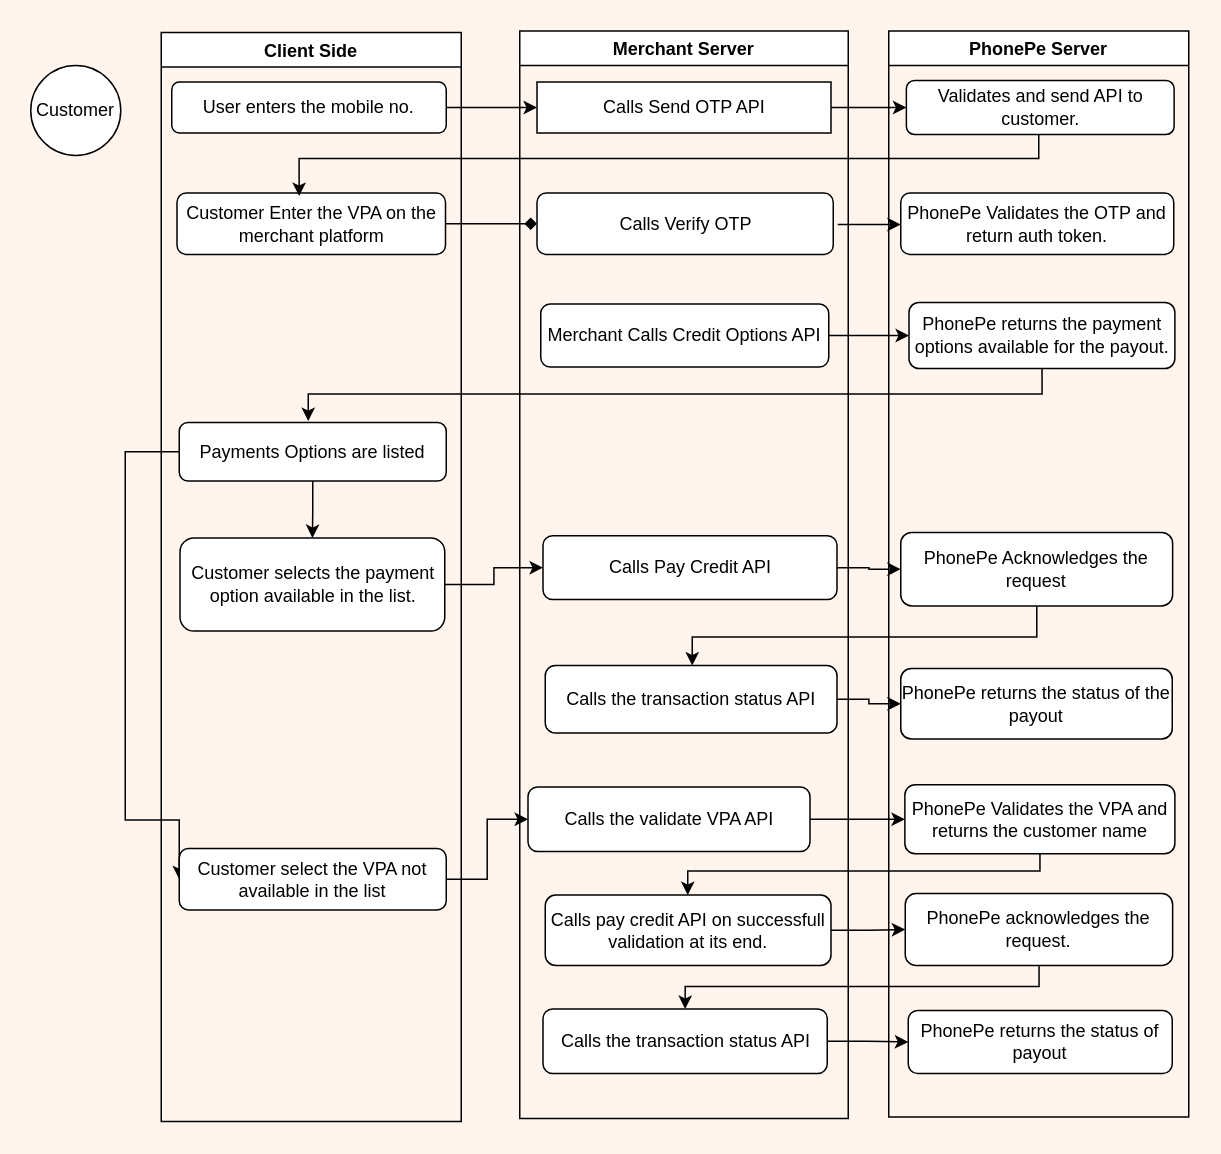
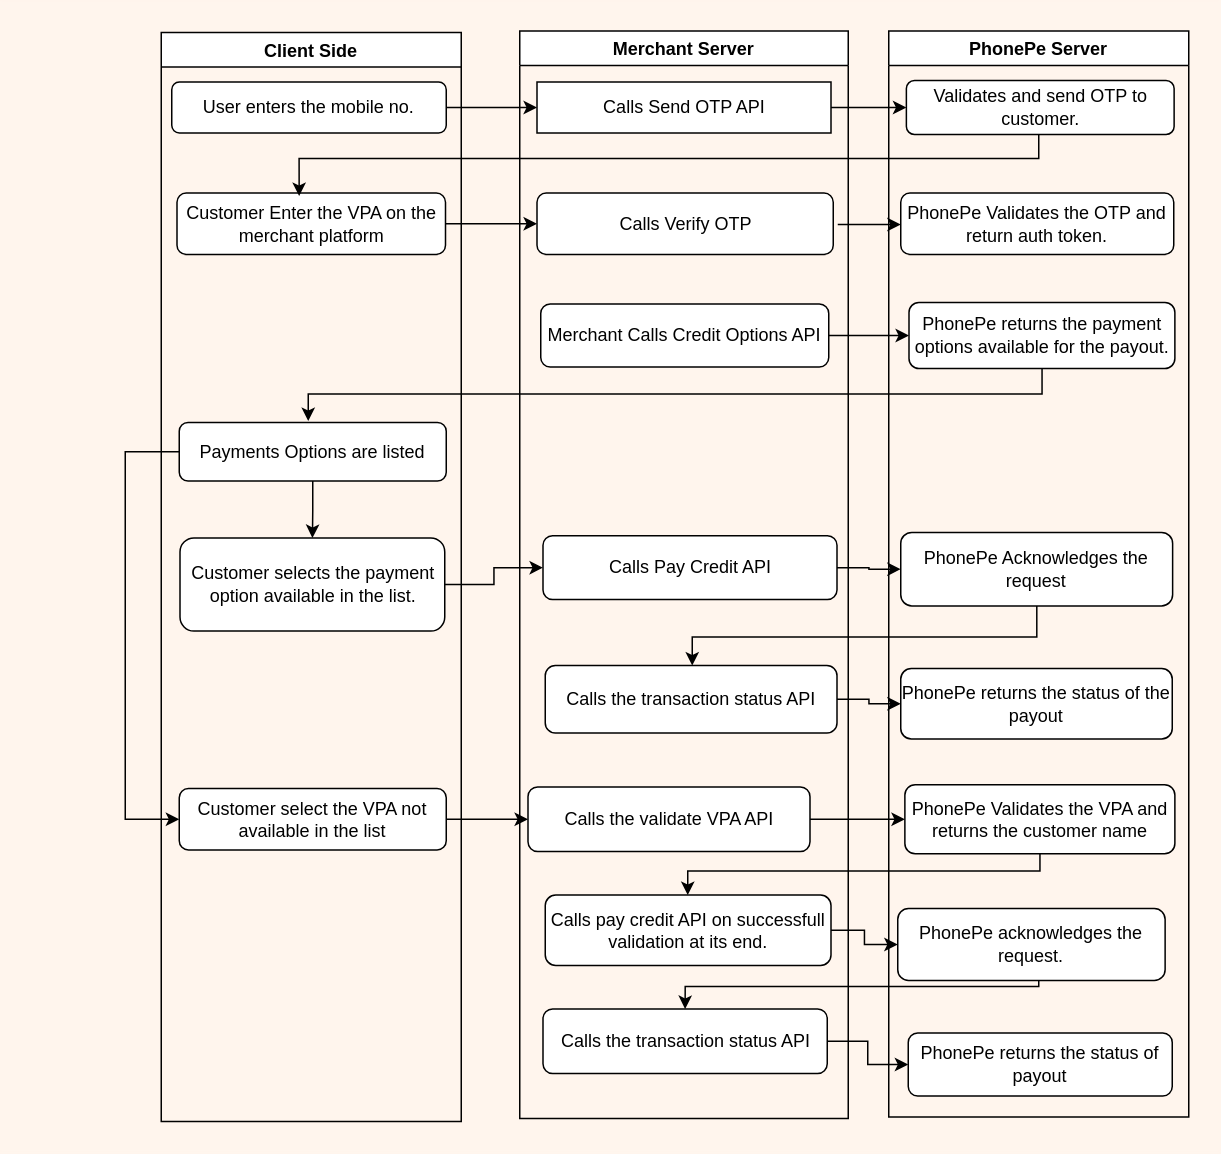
(1041, 107) -> (1041, 107)
(76, 110) -> none
(524, 224) -> (525, 224)
(313, 879) -> (313, 819)
(1039, 929) -> (1031, 944)
(1040, 1042) -> (1040, 1064)
